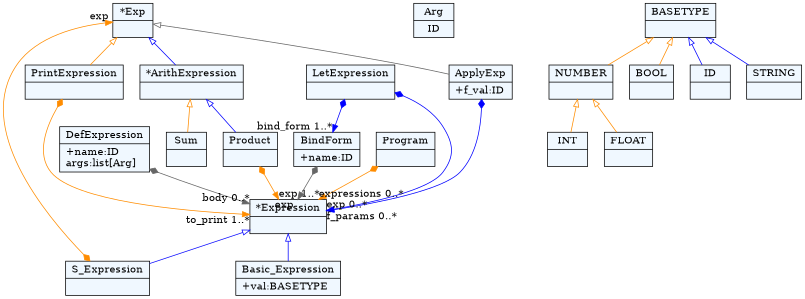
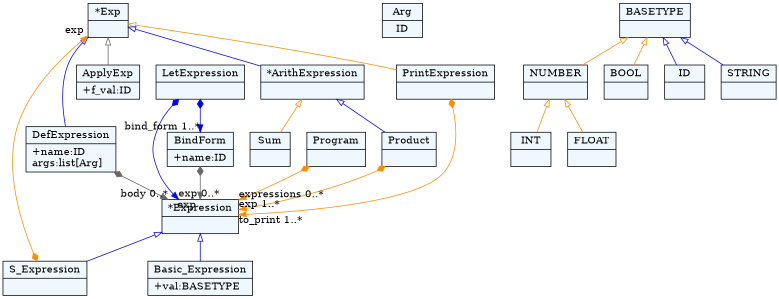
none -> (64, 82)
(432, 187) -> none
